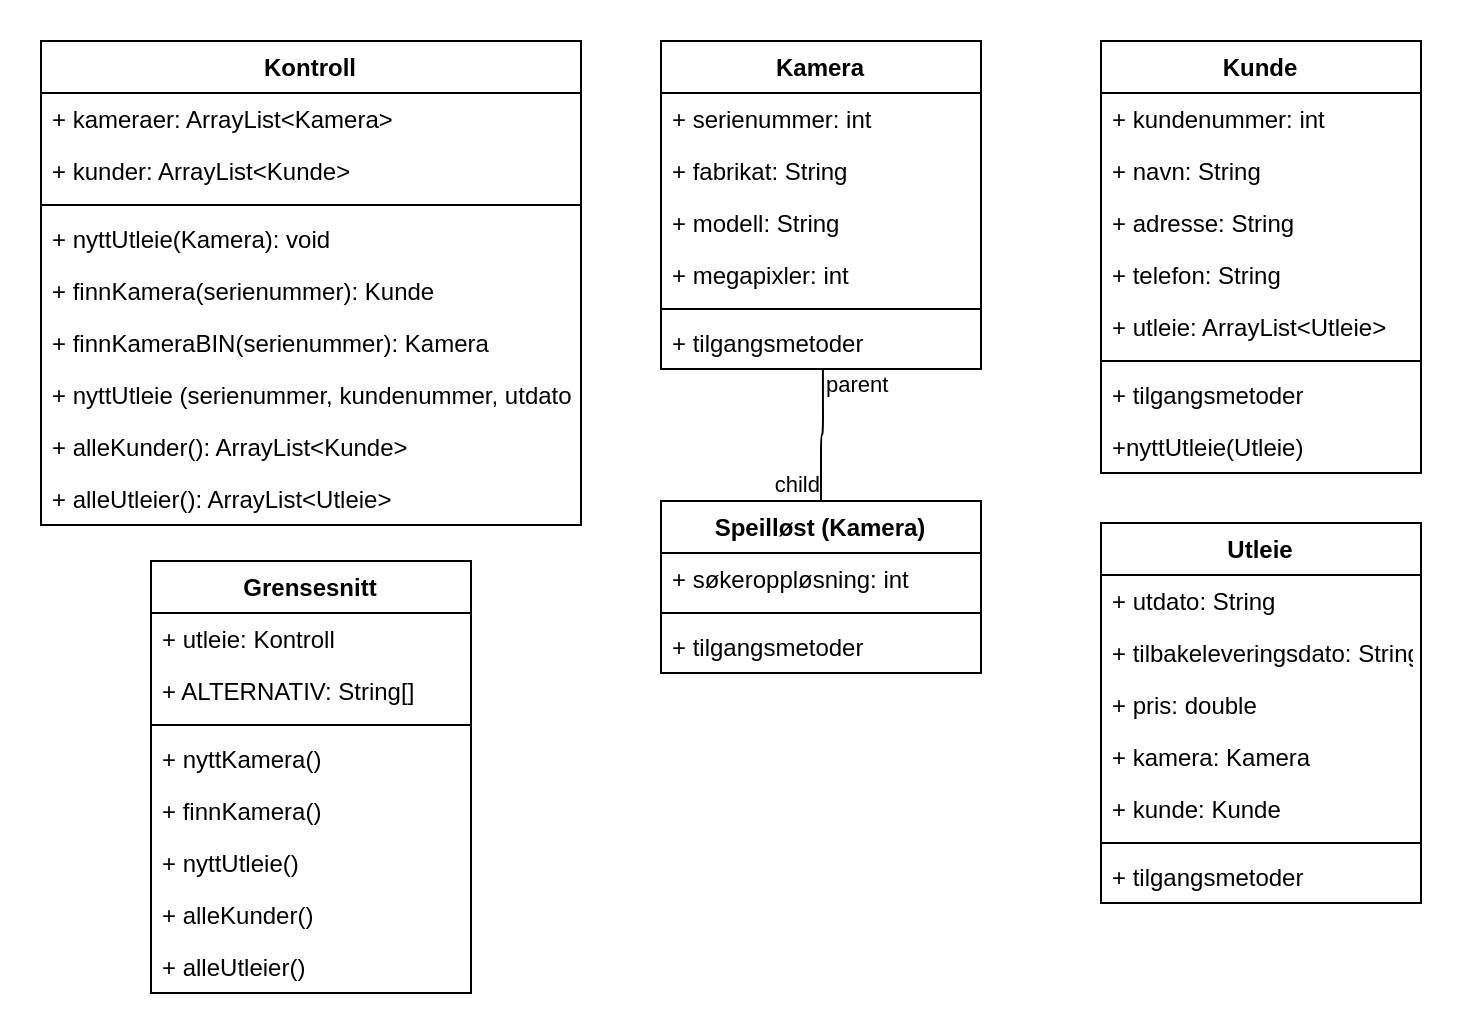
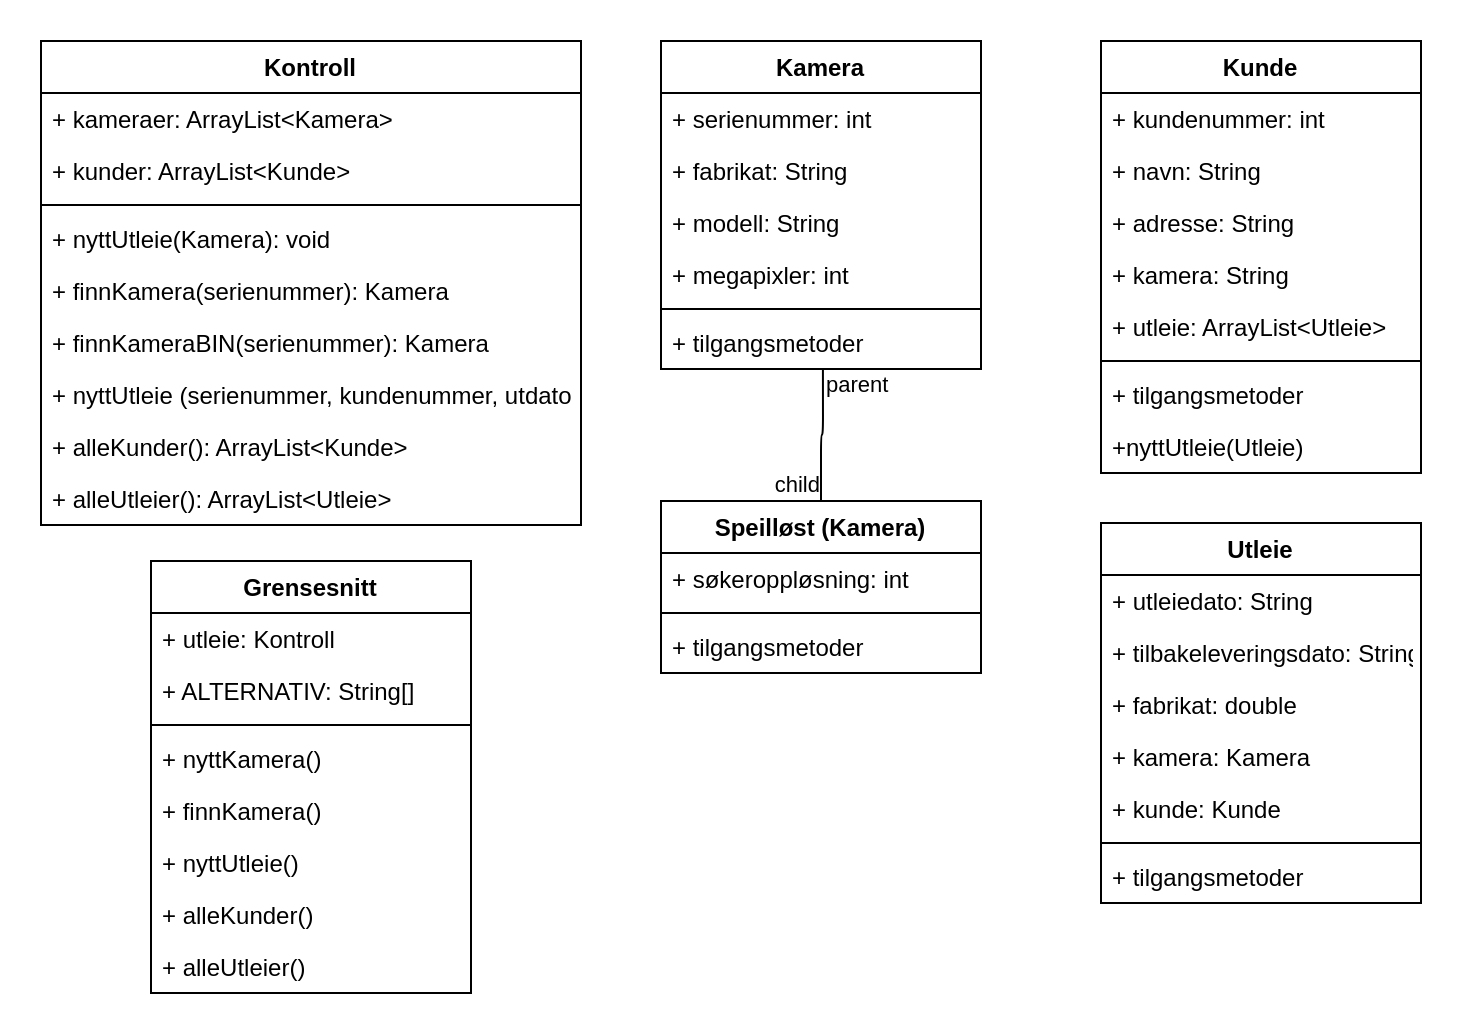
(1211, 276) -> (1207, 276)
(251, 292) -> (258, 292)
(1207, 602) -> (1228, 602)
(1190, 706) -> (1217, 706)
